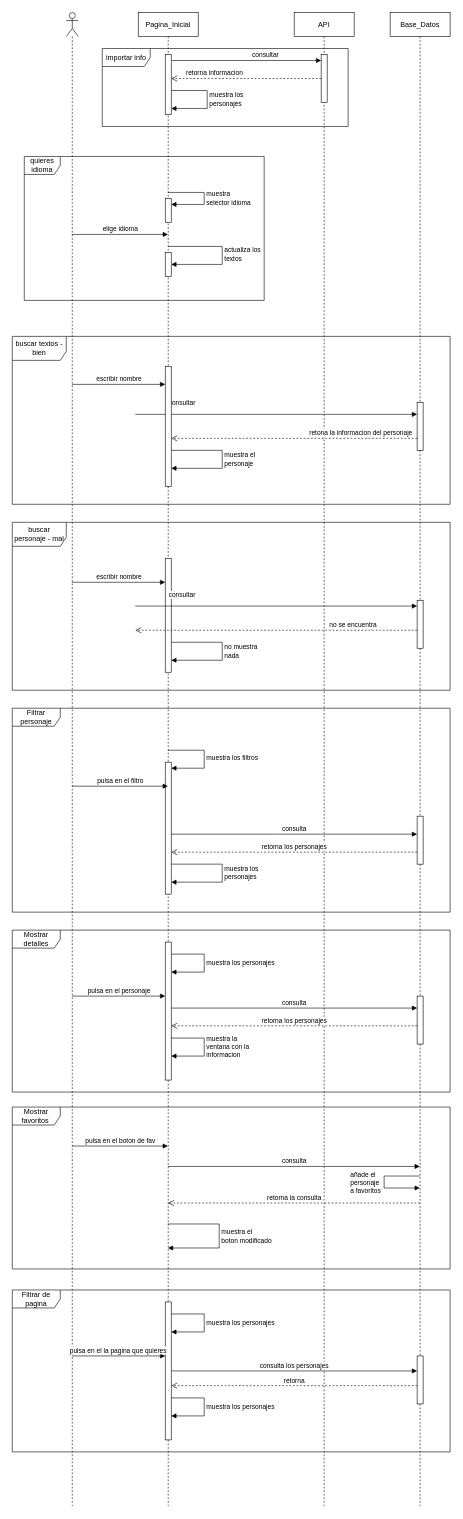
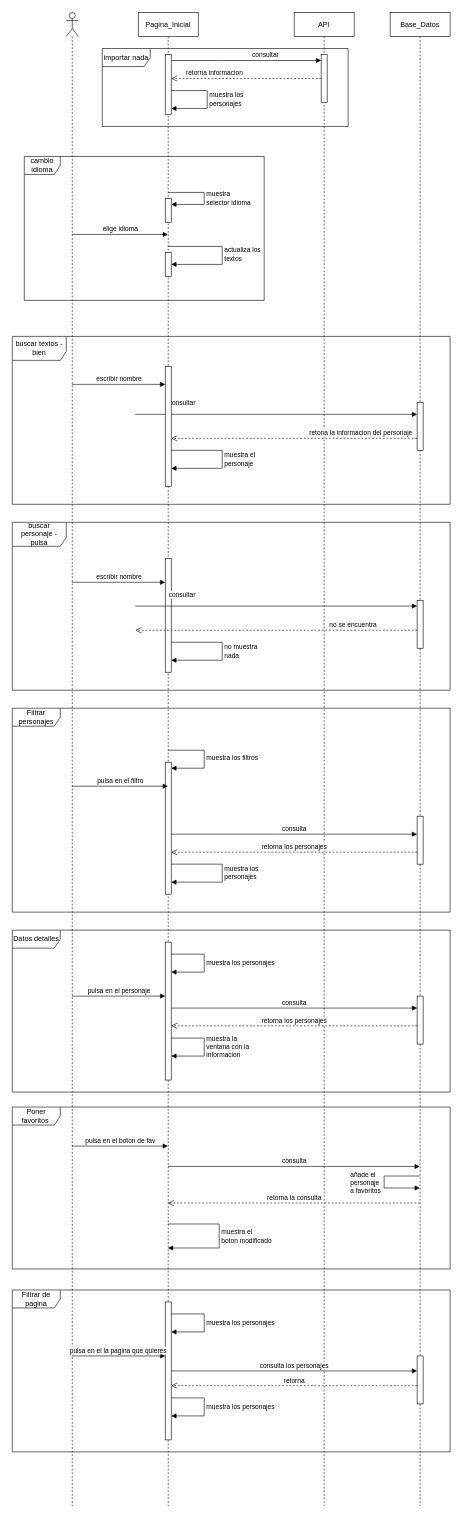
(126, 57) -> (126, 57)
(42, 165) -> (42, 165)
(39, 534) -> (39, 534)
(36, 717) -> (36, 717)
(36, 939) -> (36, 939)
(36, 1116) -> (36, 1116)
